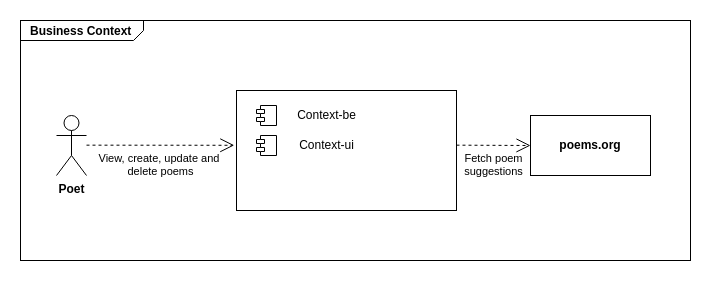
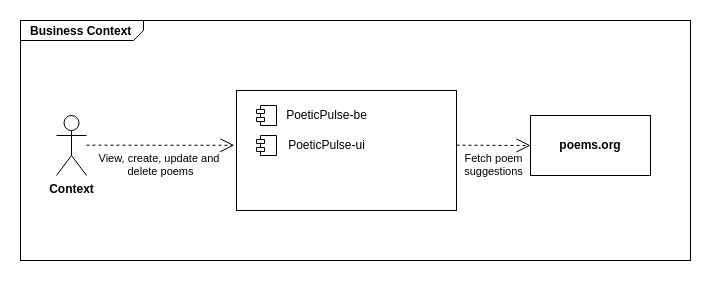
(327, 116) -> (327, 116)
(327, 146) -> (327, 146)
(72, 190) -> (72, 190)
